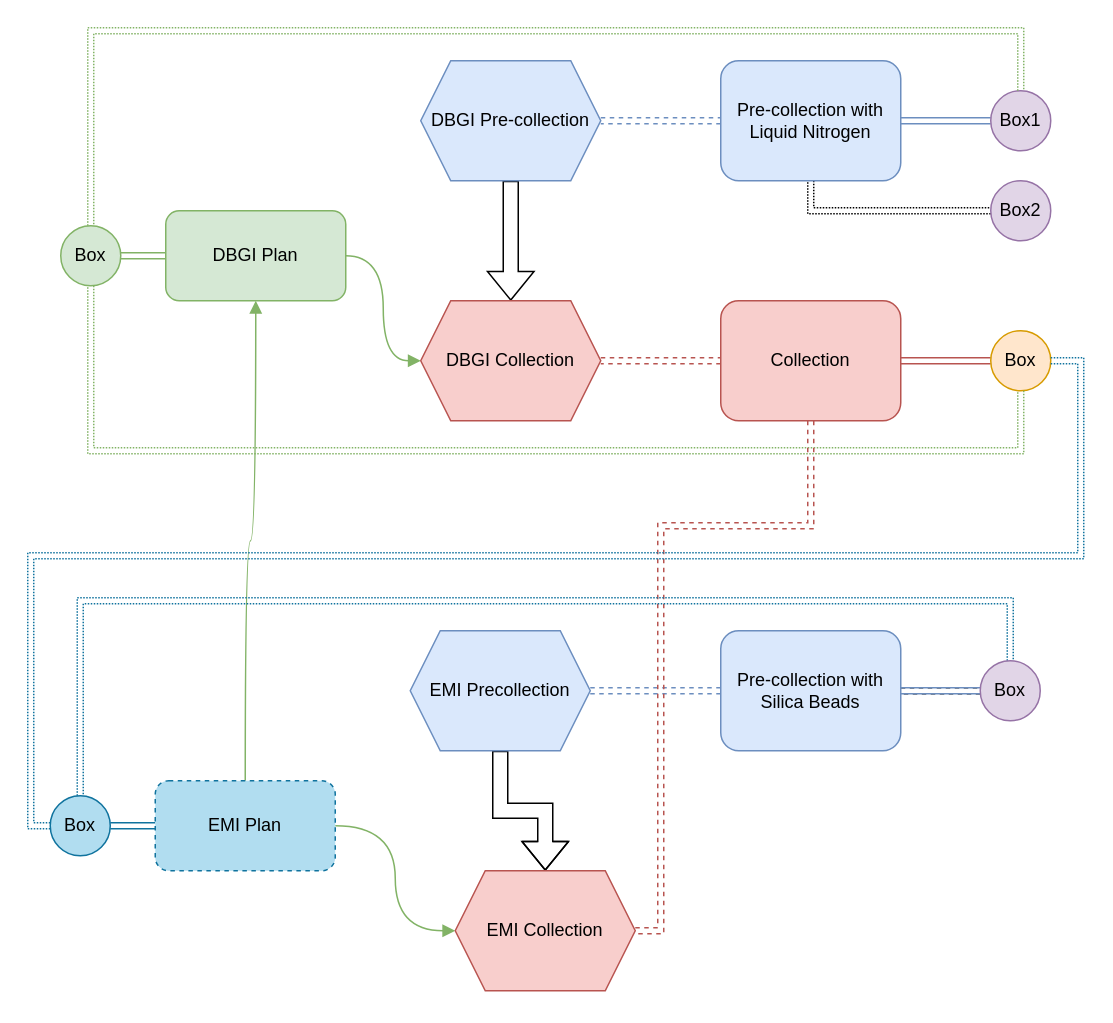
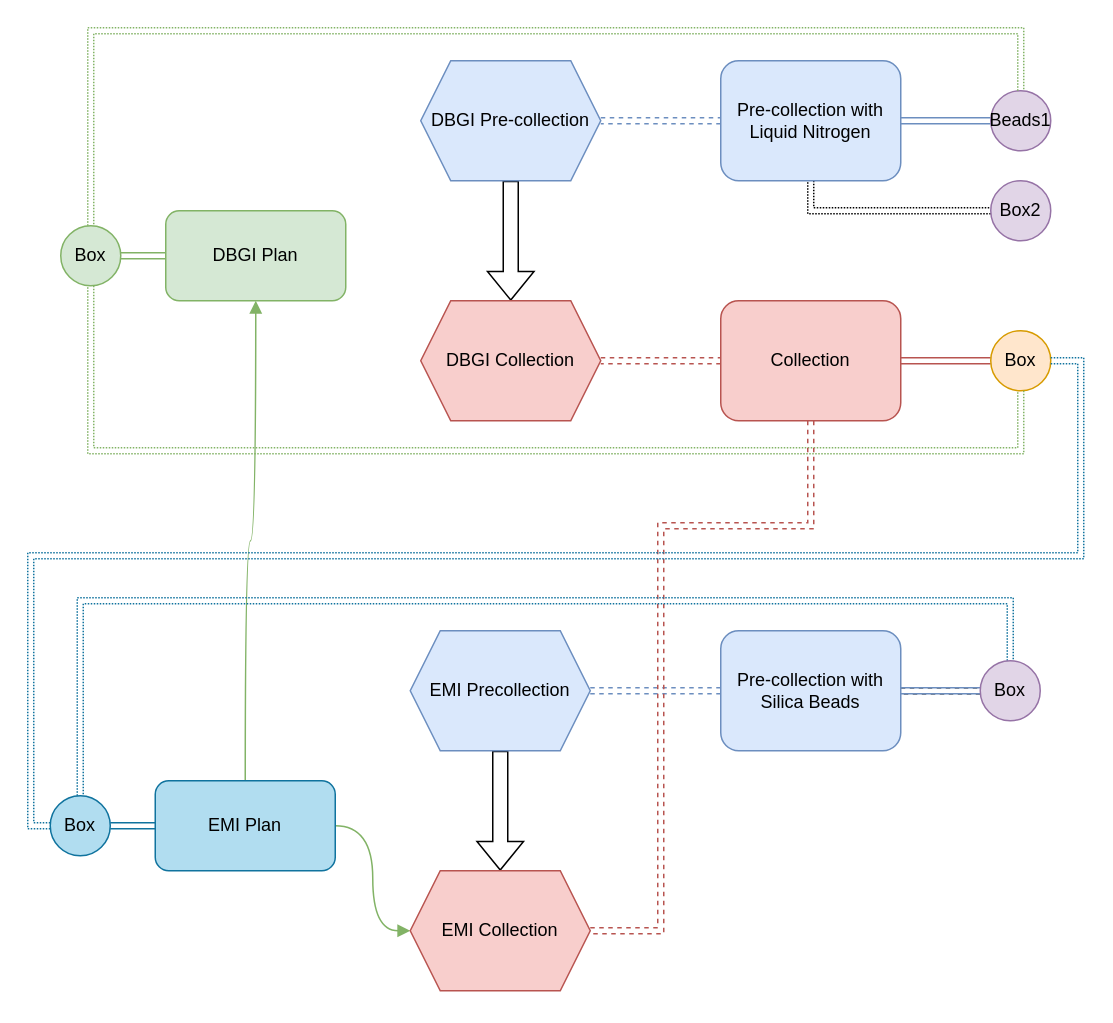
(1021, 121) -> (1021, 121)
(383, 302) -> none
(245, 826) -> (245, 826)
(545, 931) -> (500, 931)
